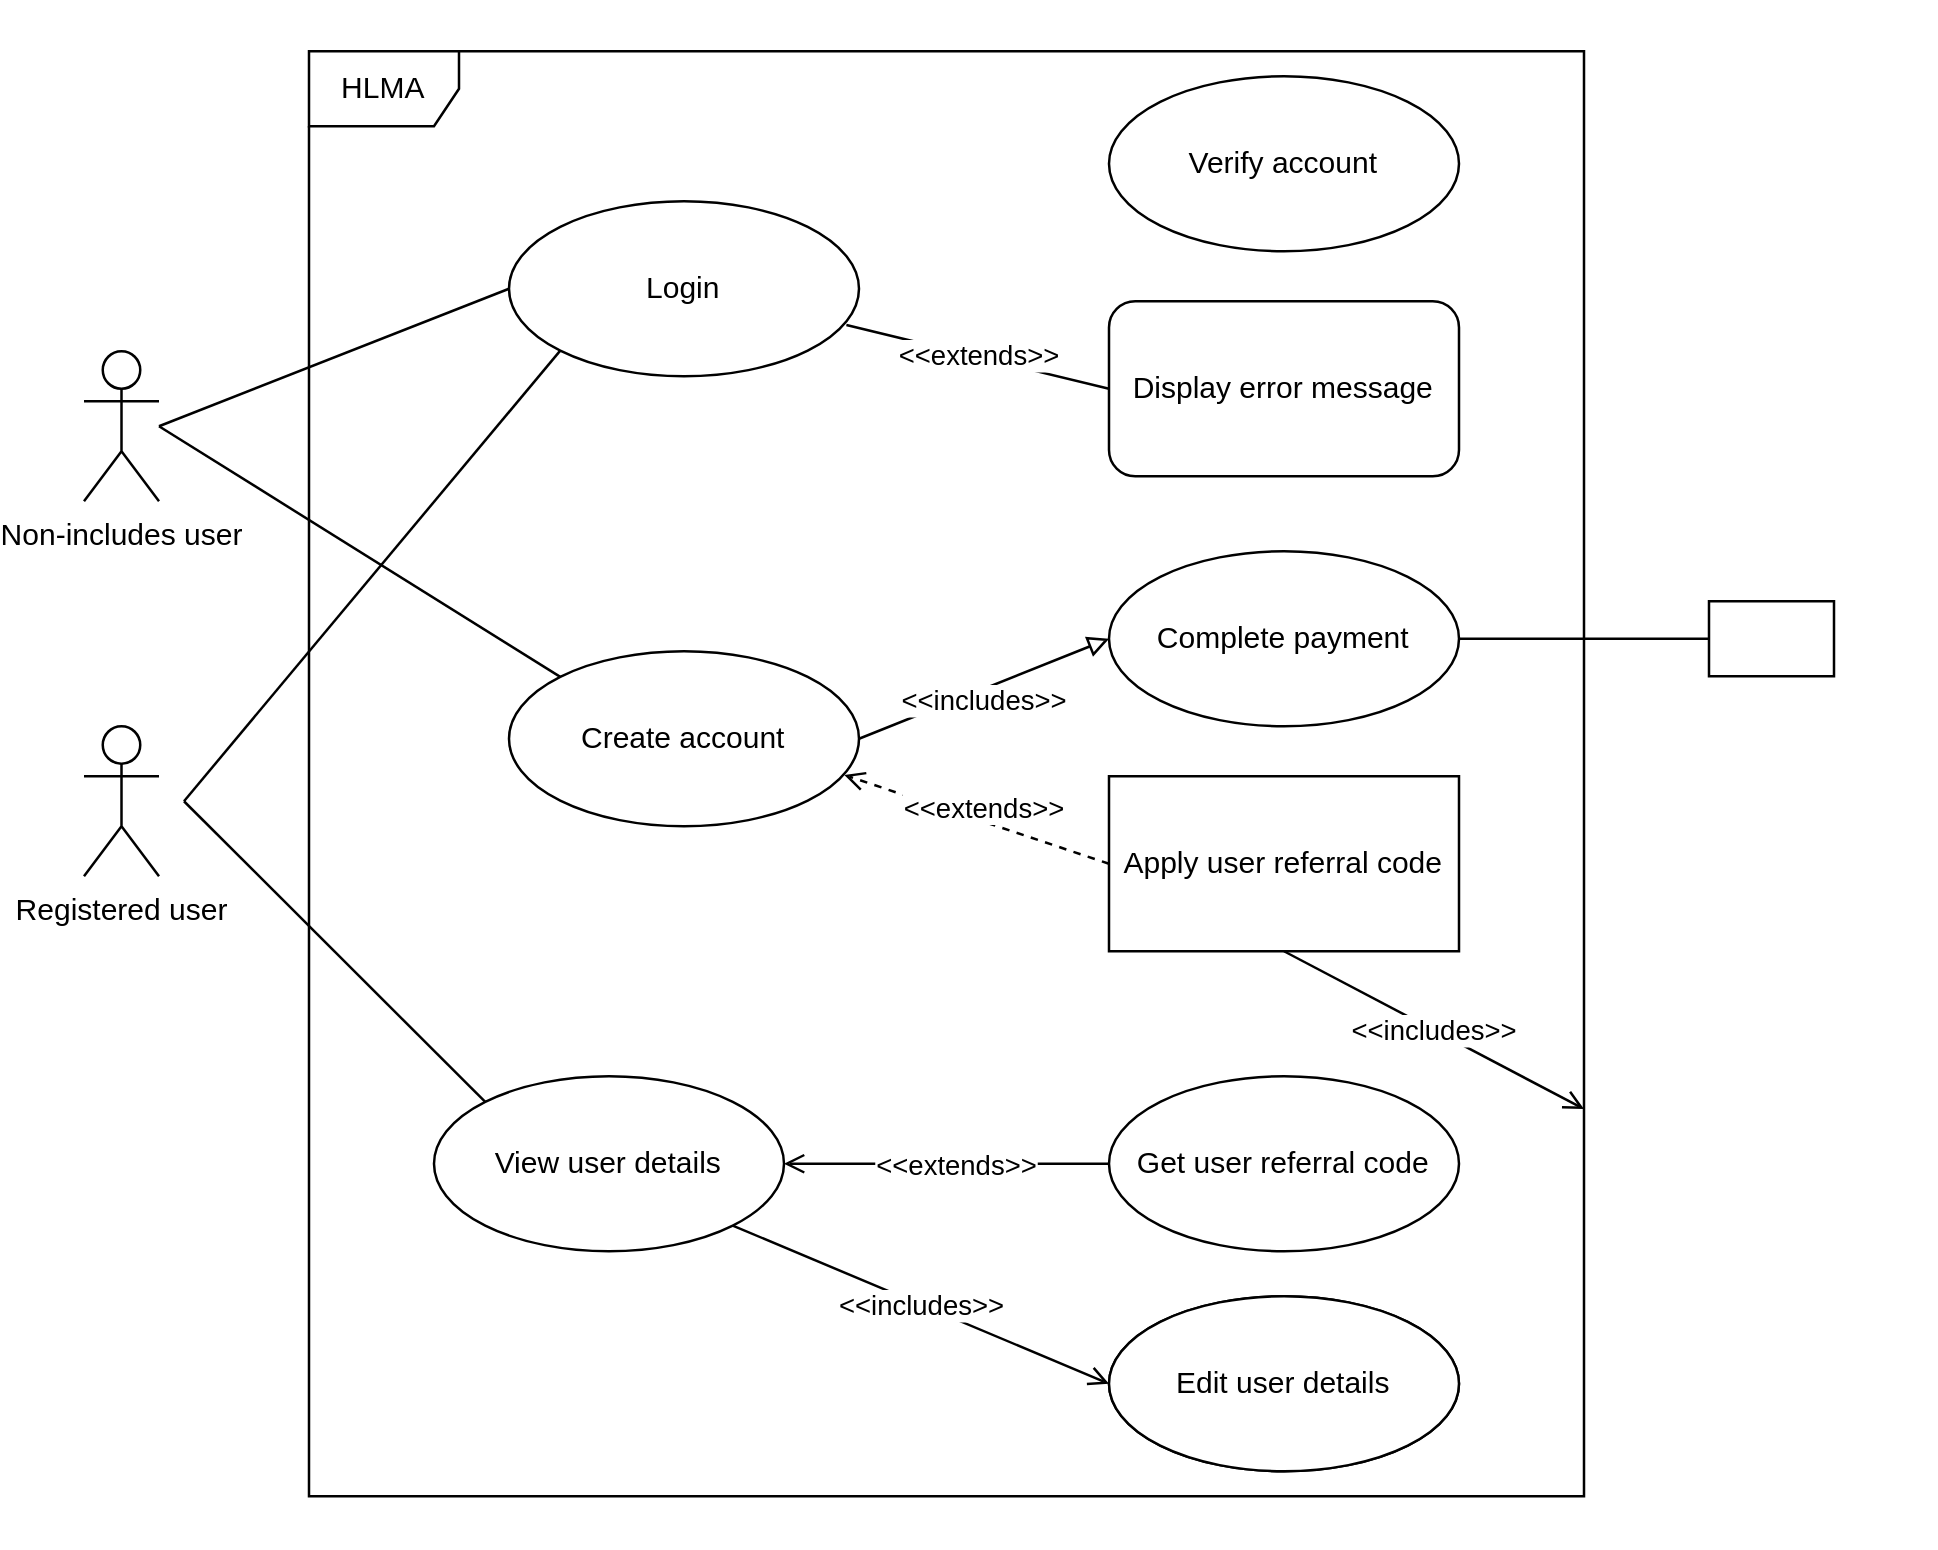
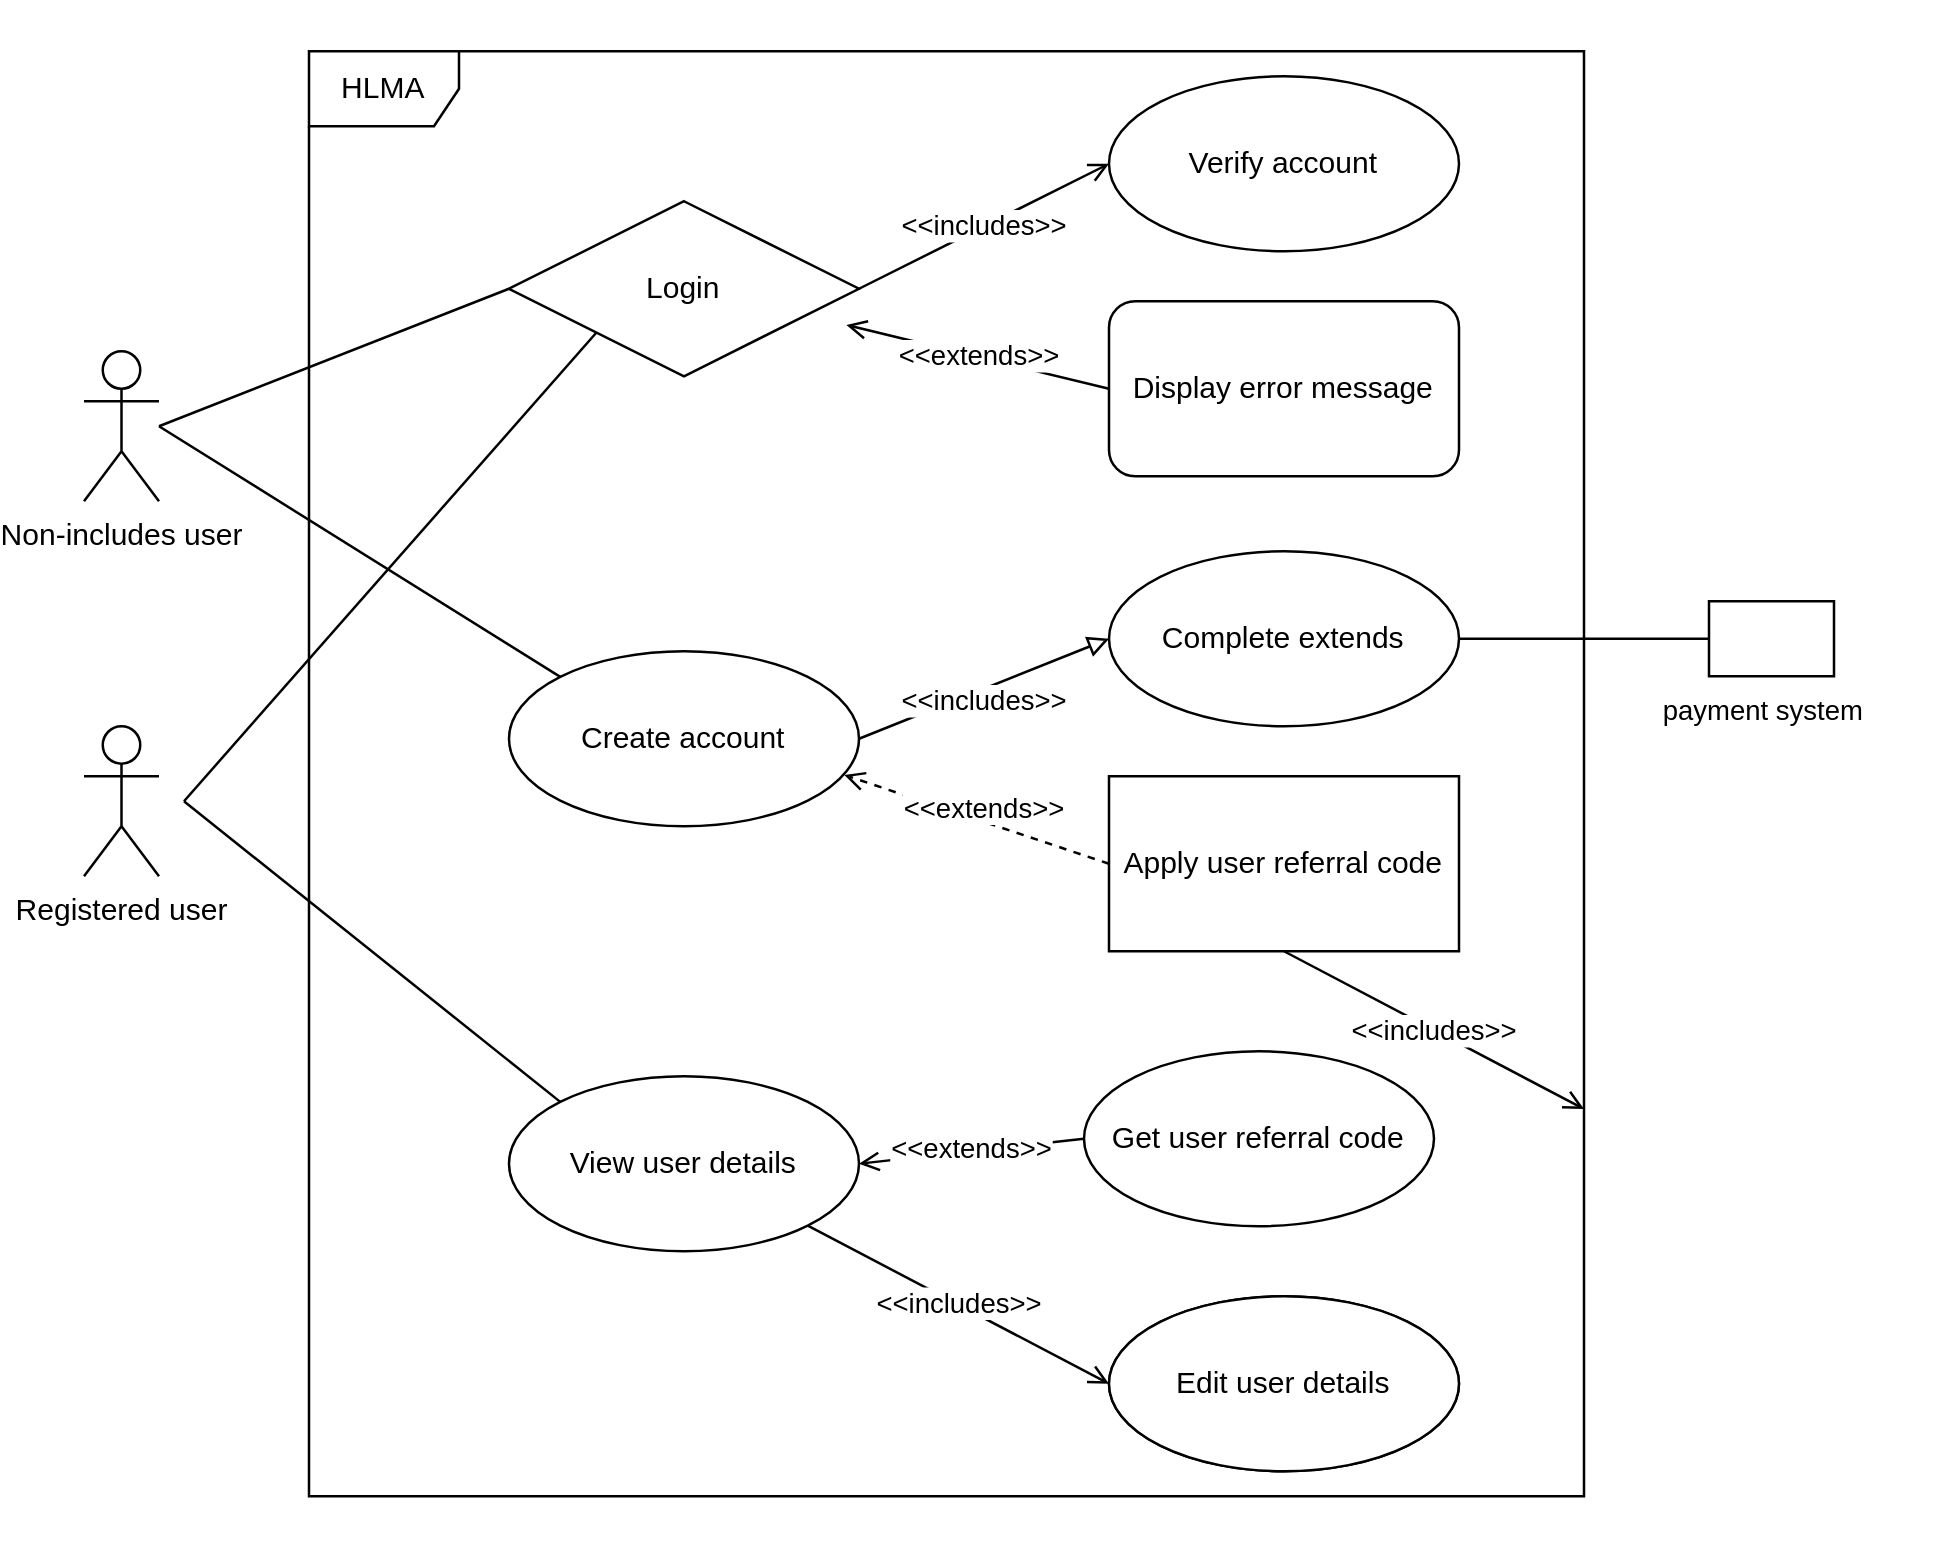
none -> (905, 265)
(684, 289) -> (684, 289)
(852, 326) -> (855, 327)
(1284, 639) -> (1284, 639)
none -> (1771, 714)
(609, 1164) -> (684, 1164)
(1284, 1164) -> (1259, 1139)
